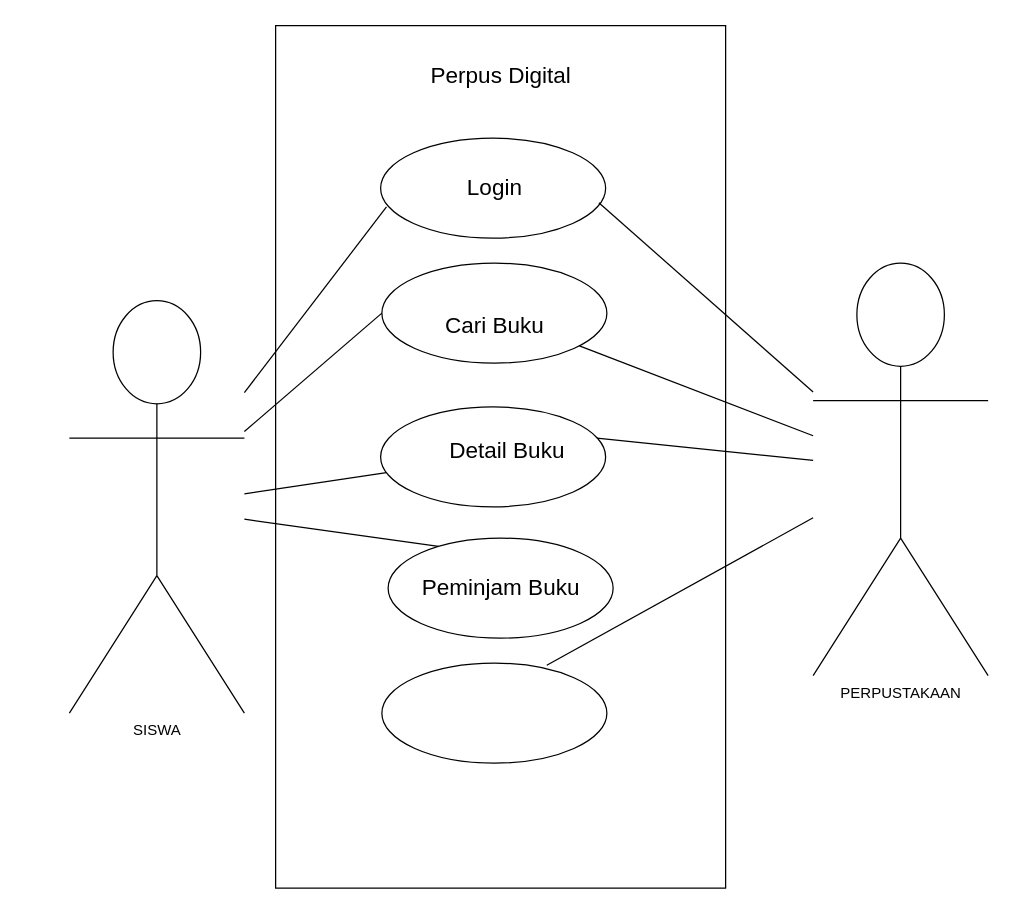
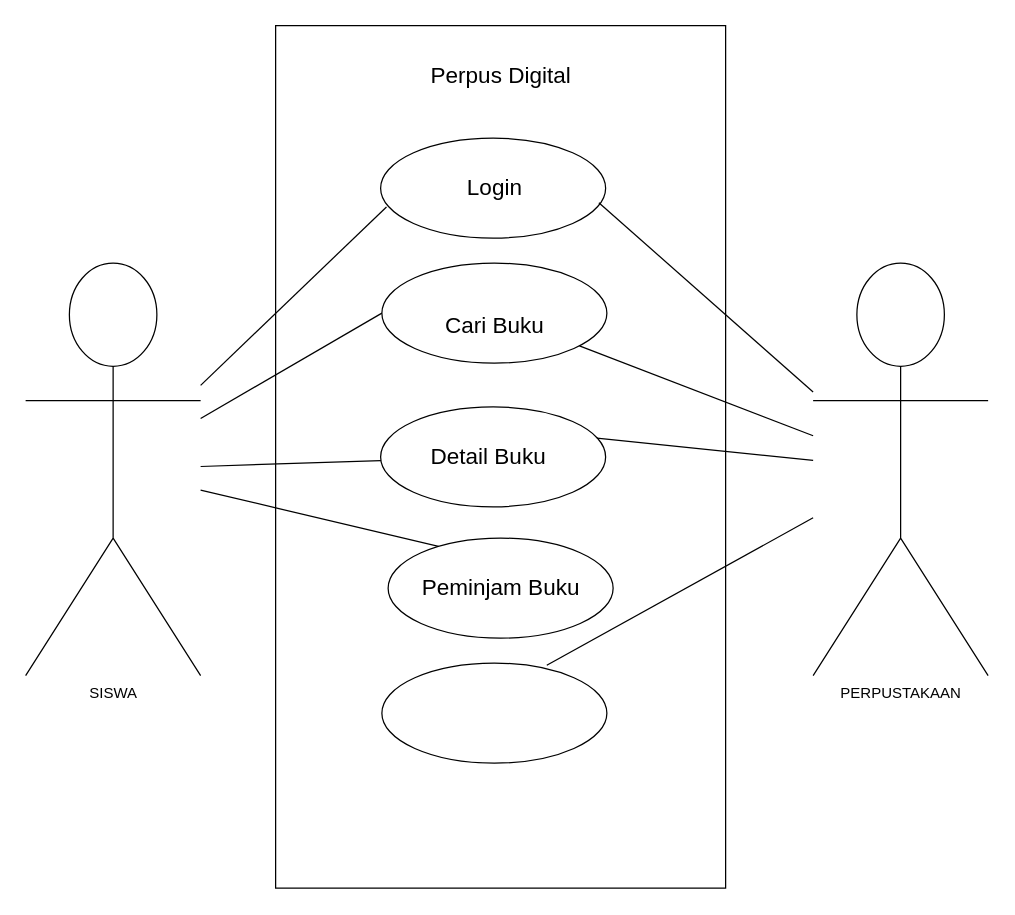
(507, 451) -> (488, 457)
(157, 507) -> (113, 469)
